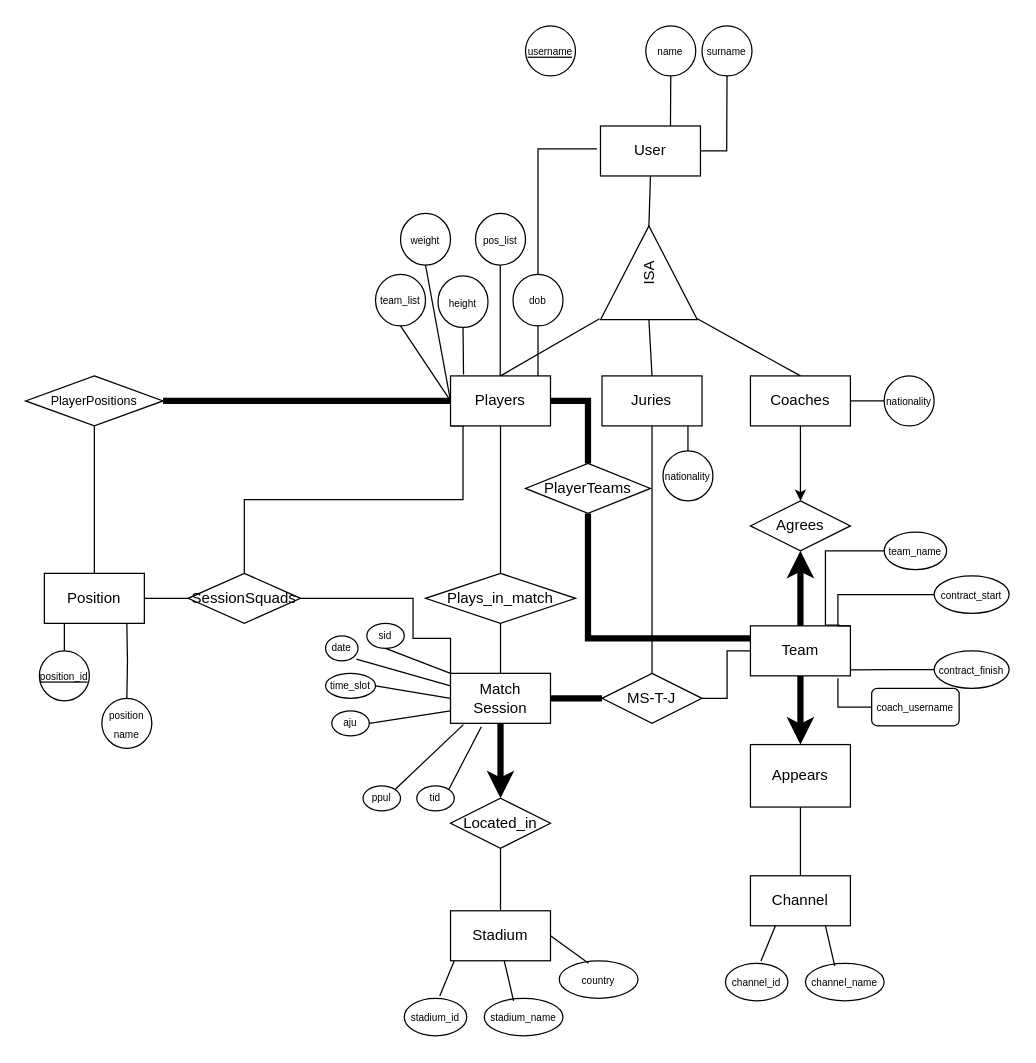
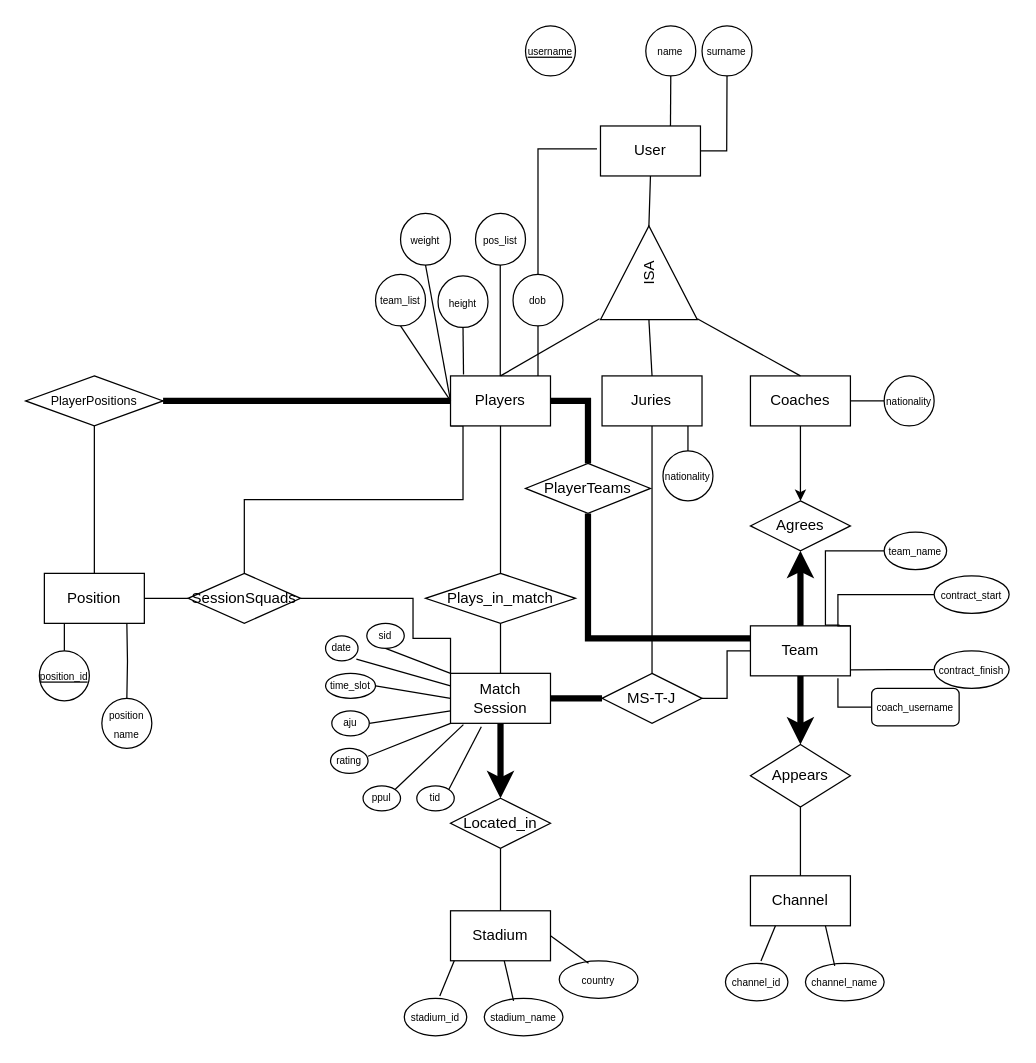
none -> (409, 740)
none -> (349, 761)
(801, 776) -> (801, 776)
